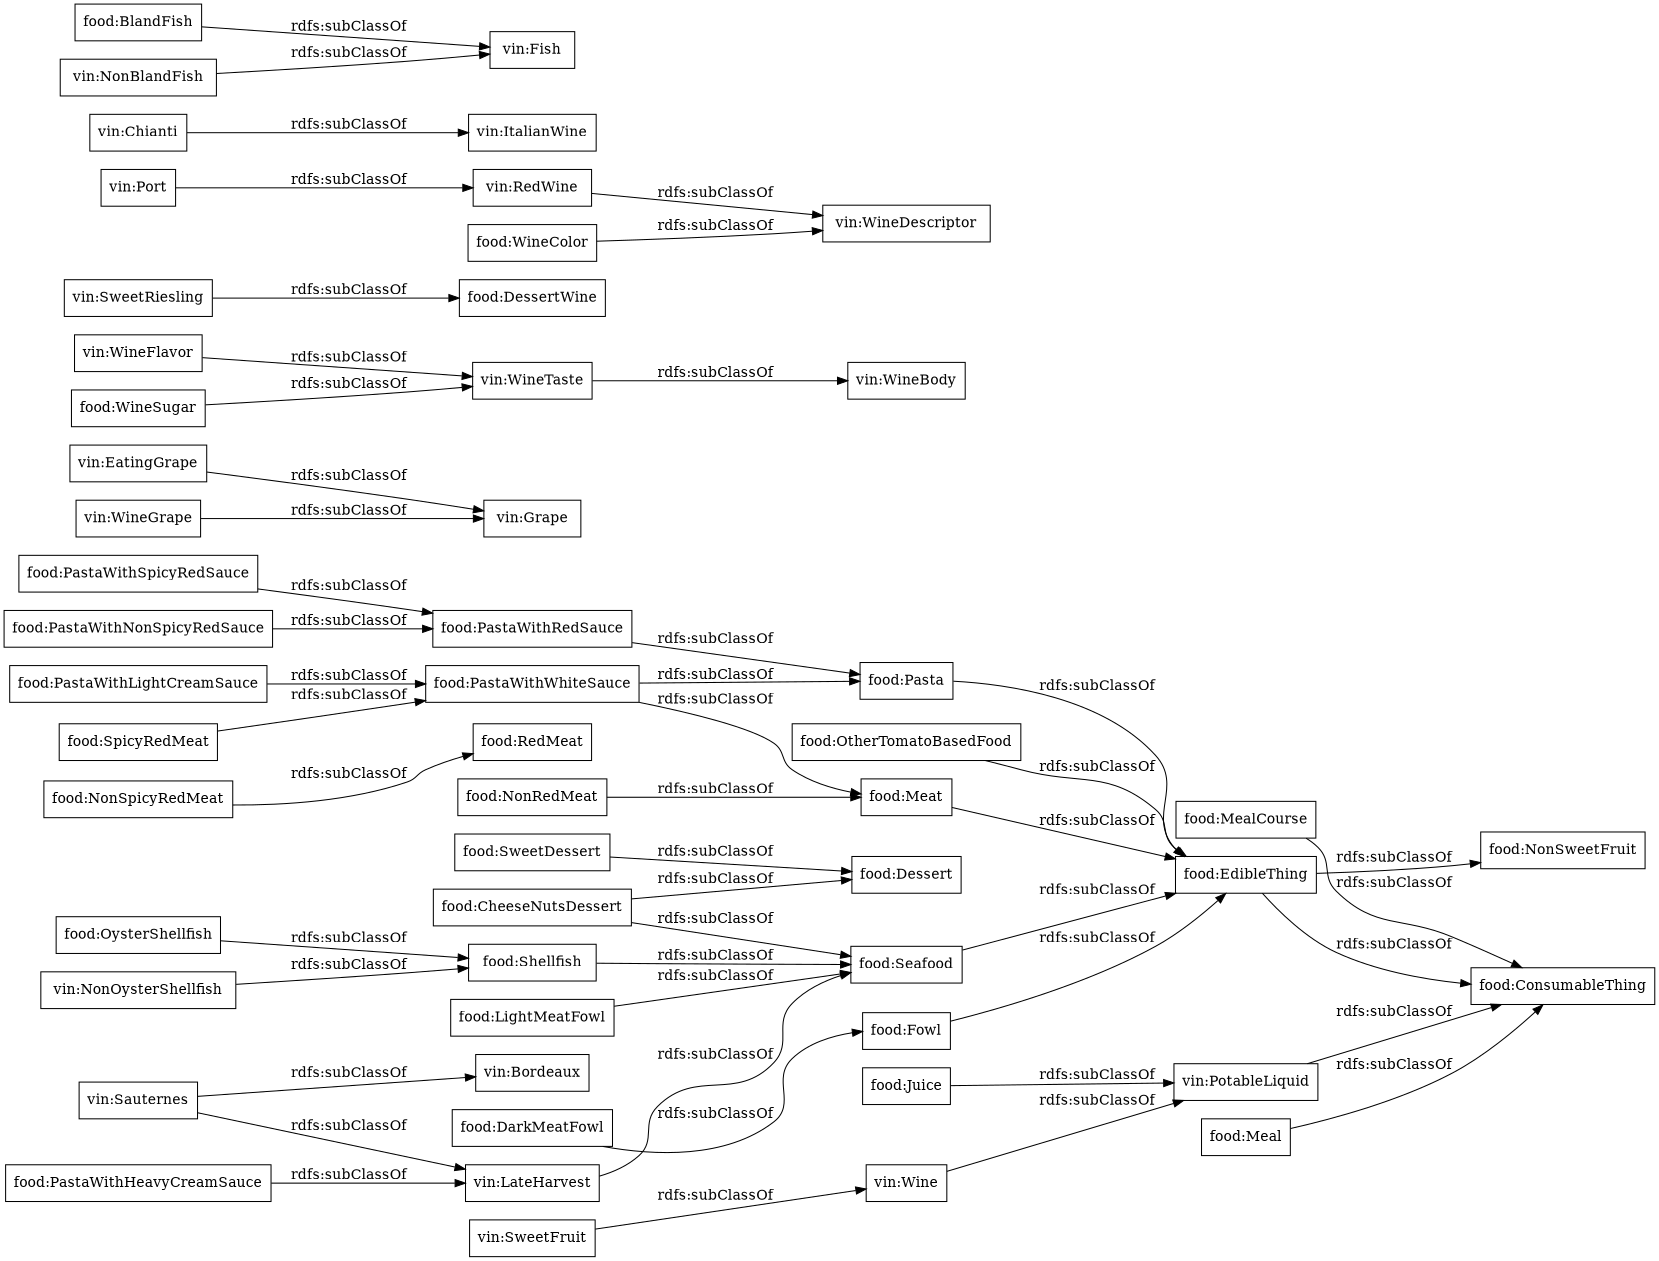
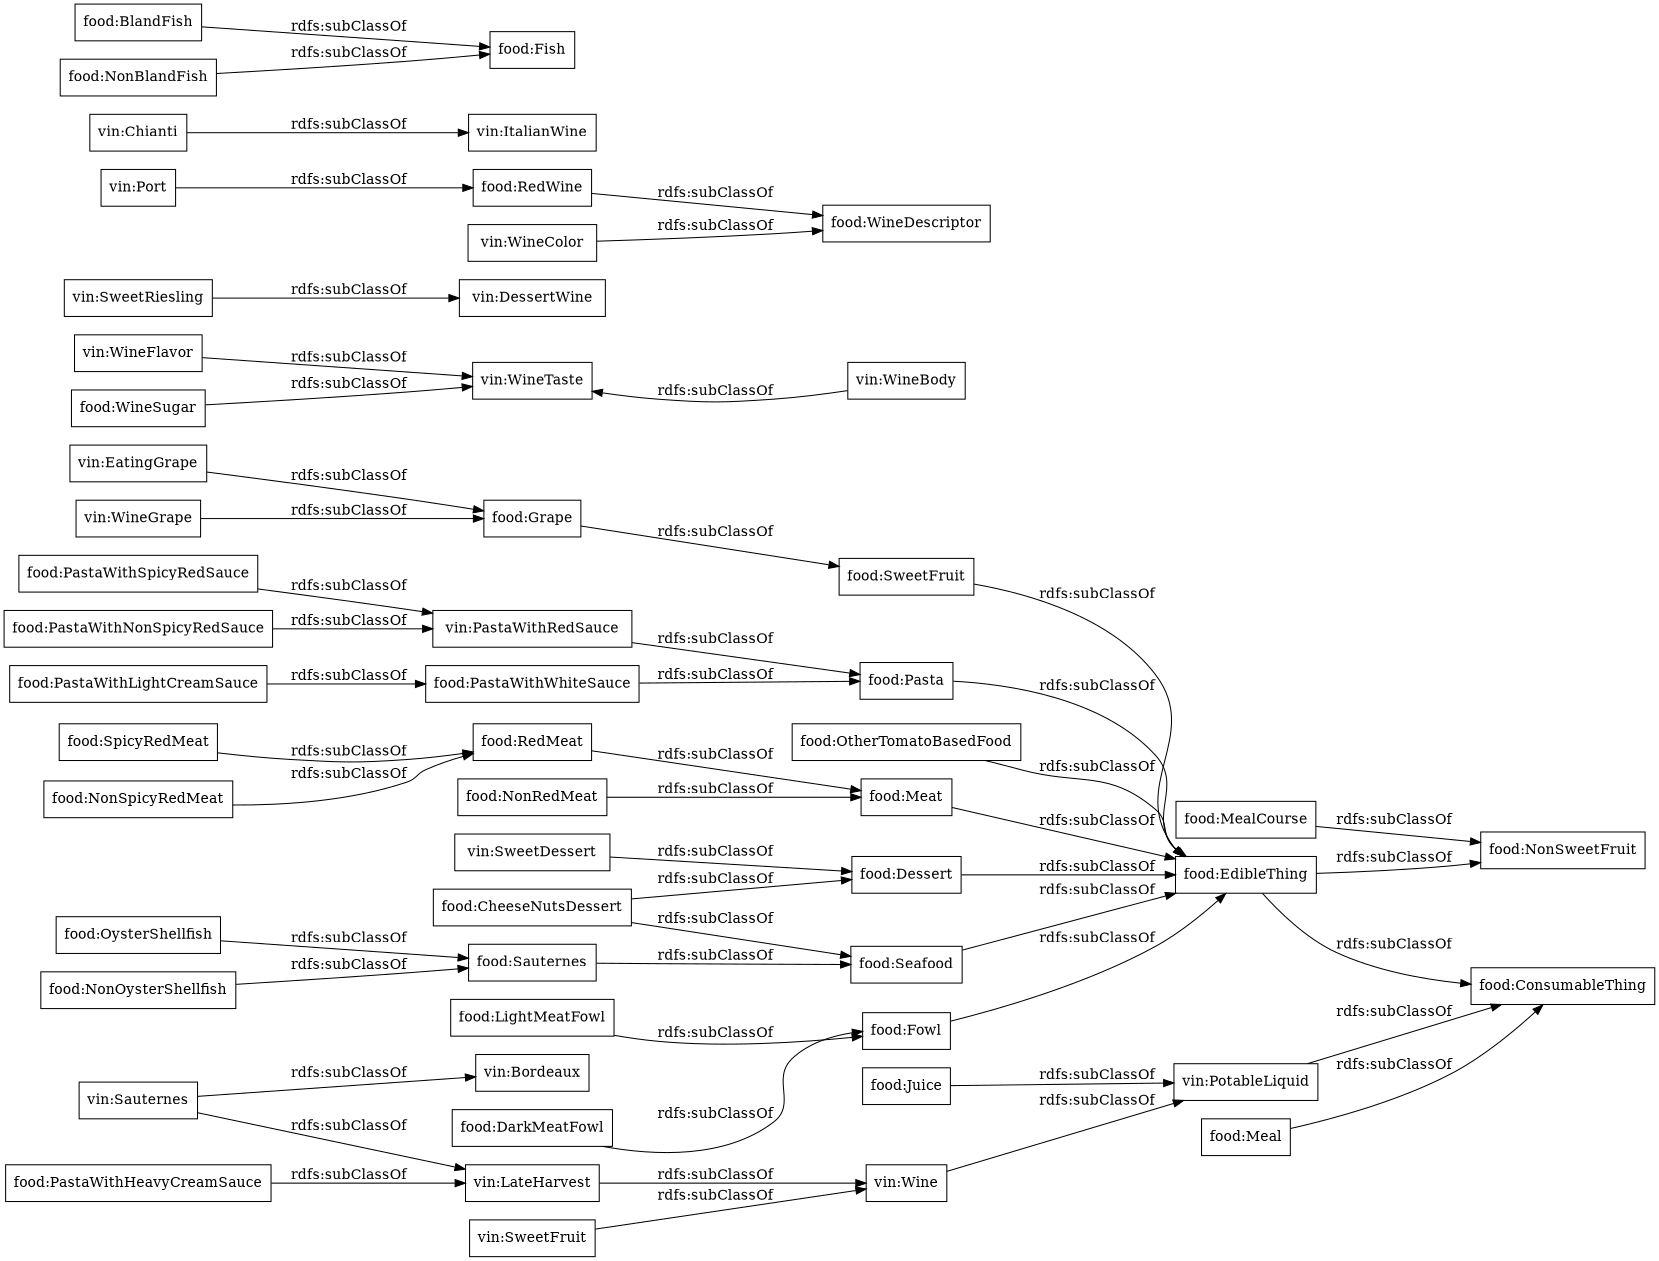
(532, 50) -> (532, 50)
(138, 78) -> (138, 78)
(532, 188) -> (532, 188)
(906, 224) -> (906, 224)
(532, 243) -> (532, 243)
(532, 298) -> (532, 298)
(715, 381) -> (725, 402)
(532, 519) -> (532, 519)
none -> (906, 577)
(532, 629) -> (532, 629)
(316, 717) -> (340, 762)
(754, 733) -> (721, 770)
(532, 852) -> (532, 852)
none -> (1063, 875)
(1392, 921) -> (1393, 834)
(532, 963) -> (532, 963)
(138, 990) -> (138, 990)
(727, 990) -> (733, 1044)
(727, 1084) -> (727, 1183)
